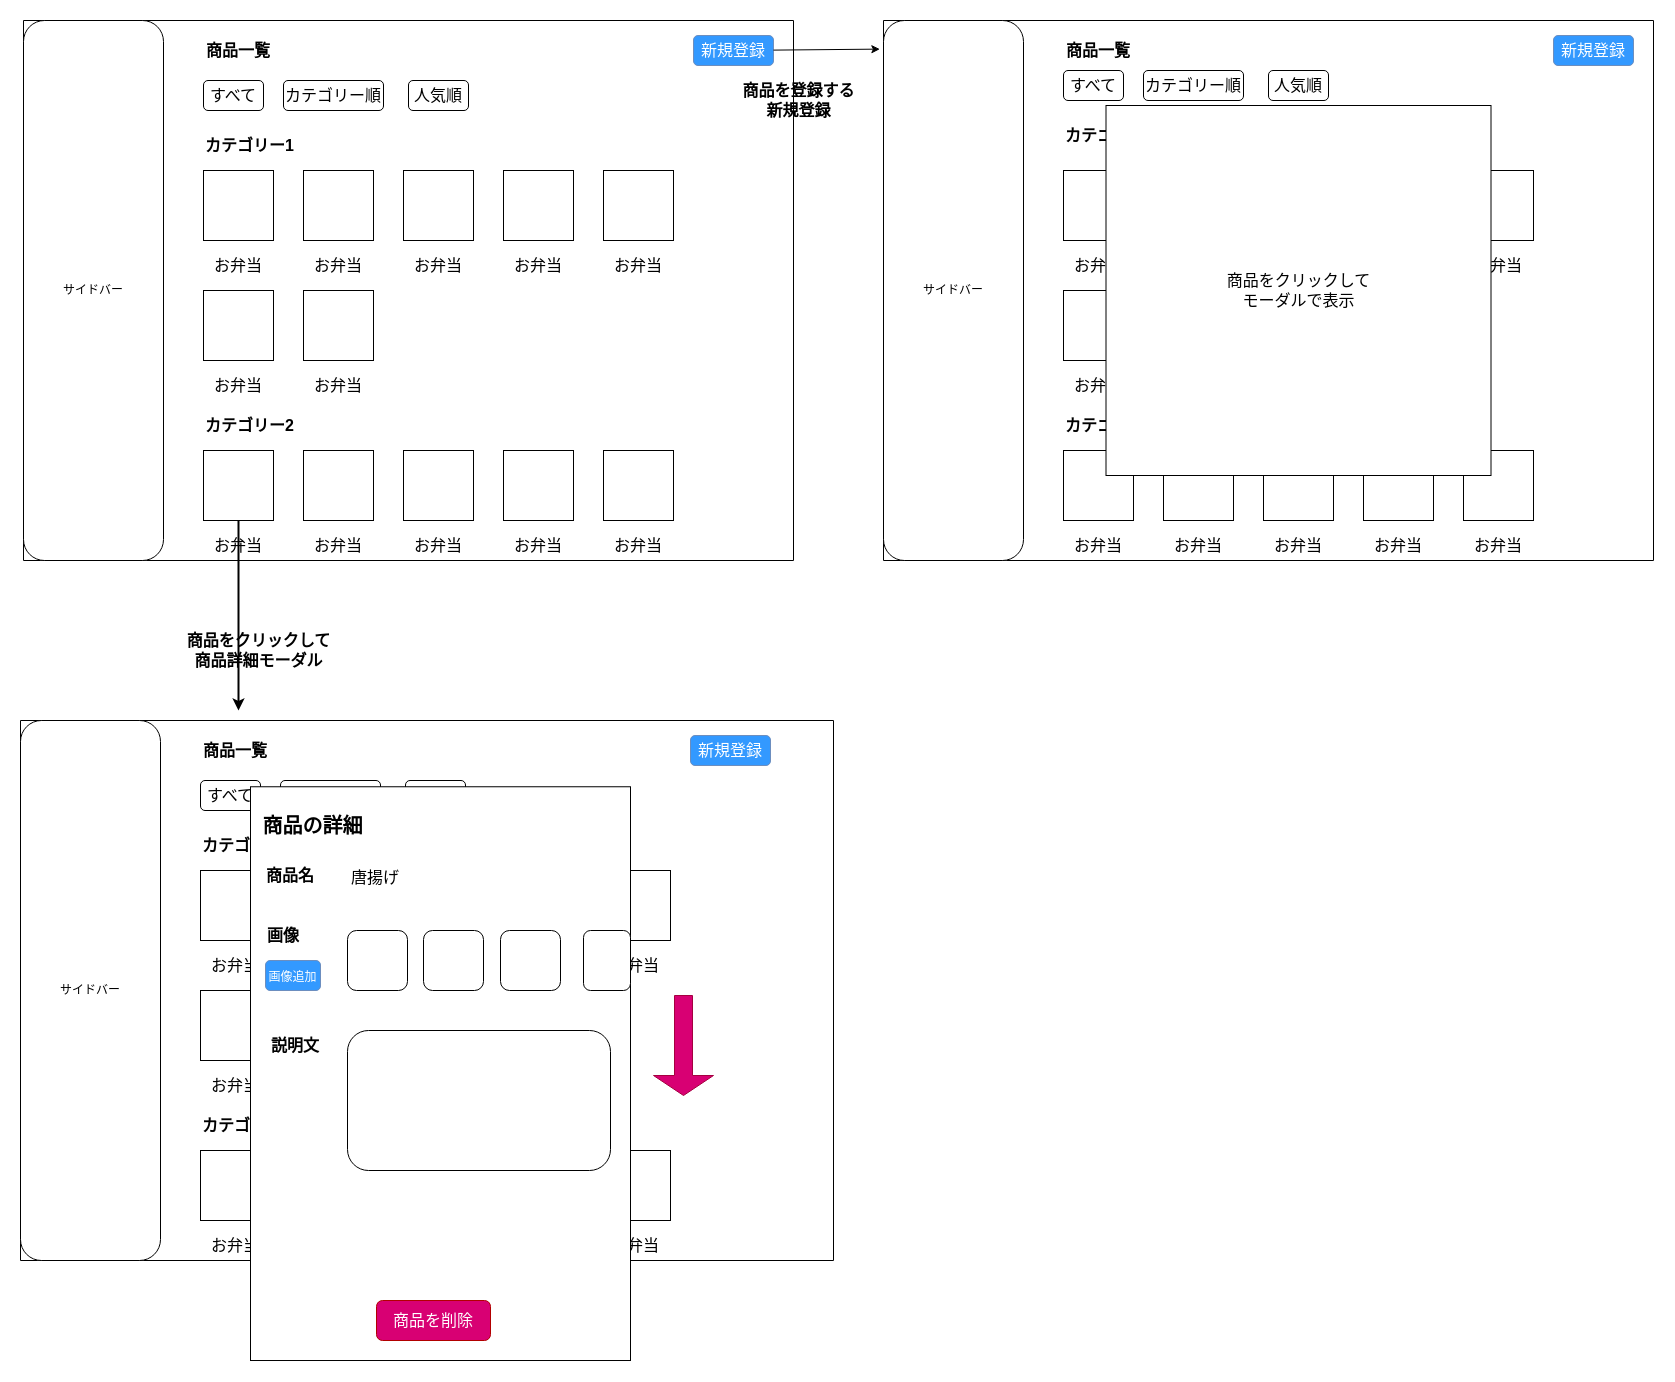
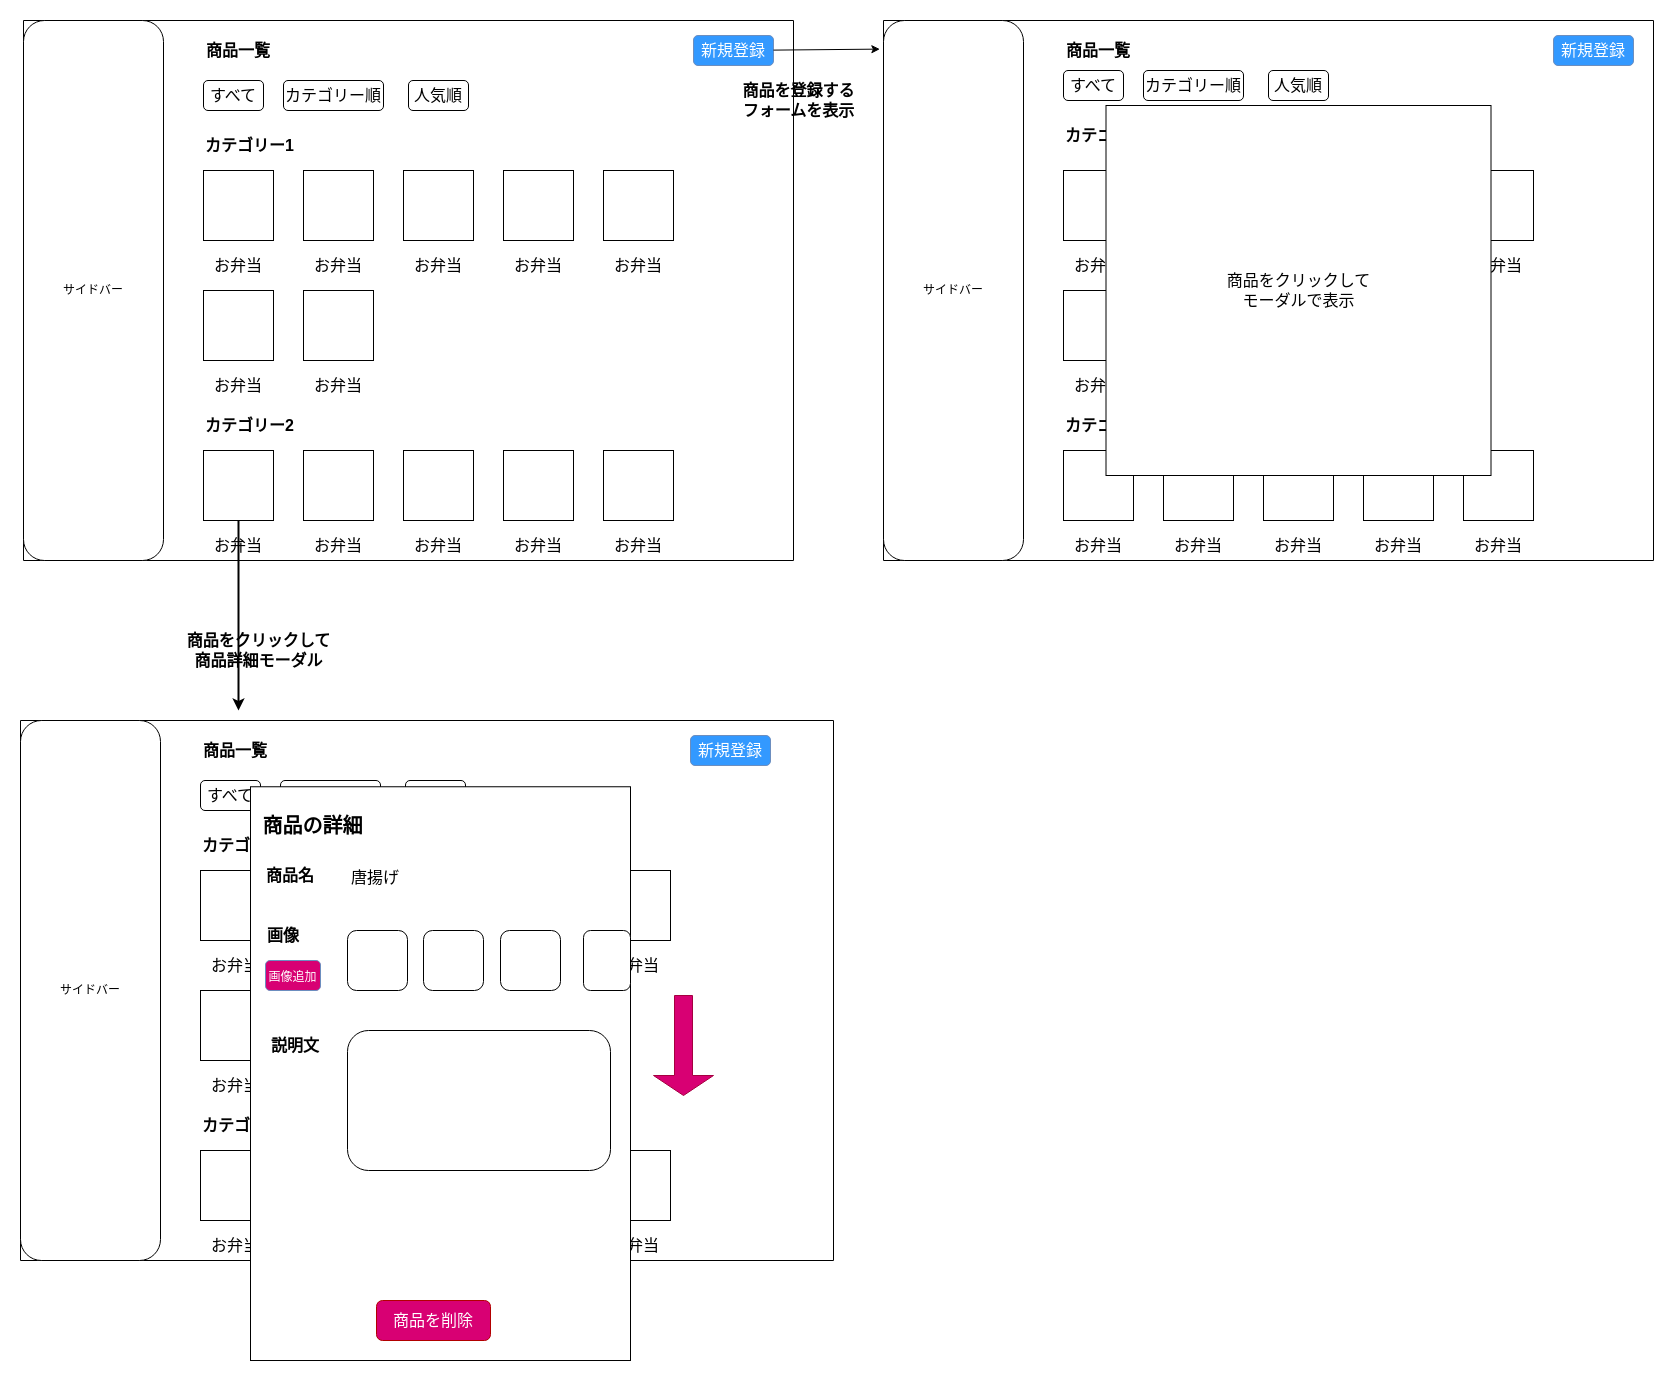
(799, 101) -> (799, 101)
(293, 976) -> (293, 976)
